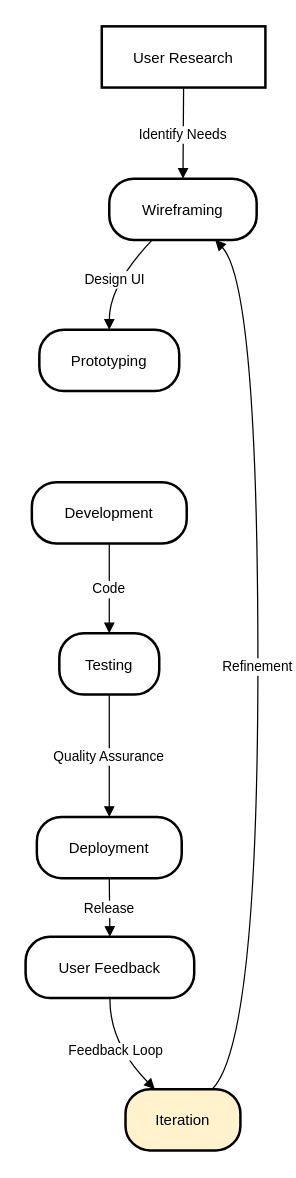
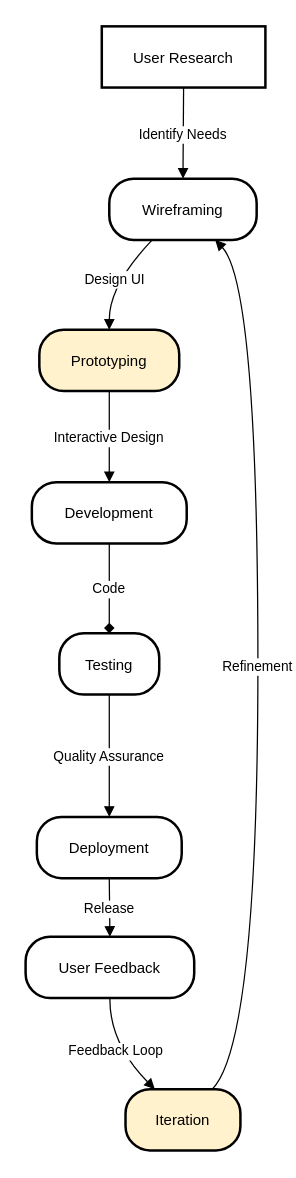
(109, 360) -> (109, 360)
none -> (109, 431)
(109, 621) -> (109, 621)
